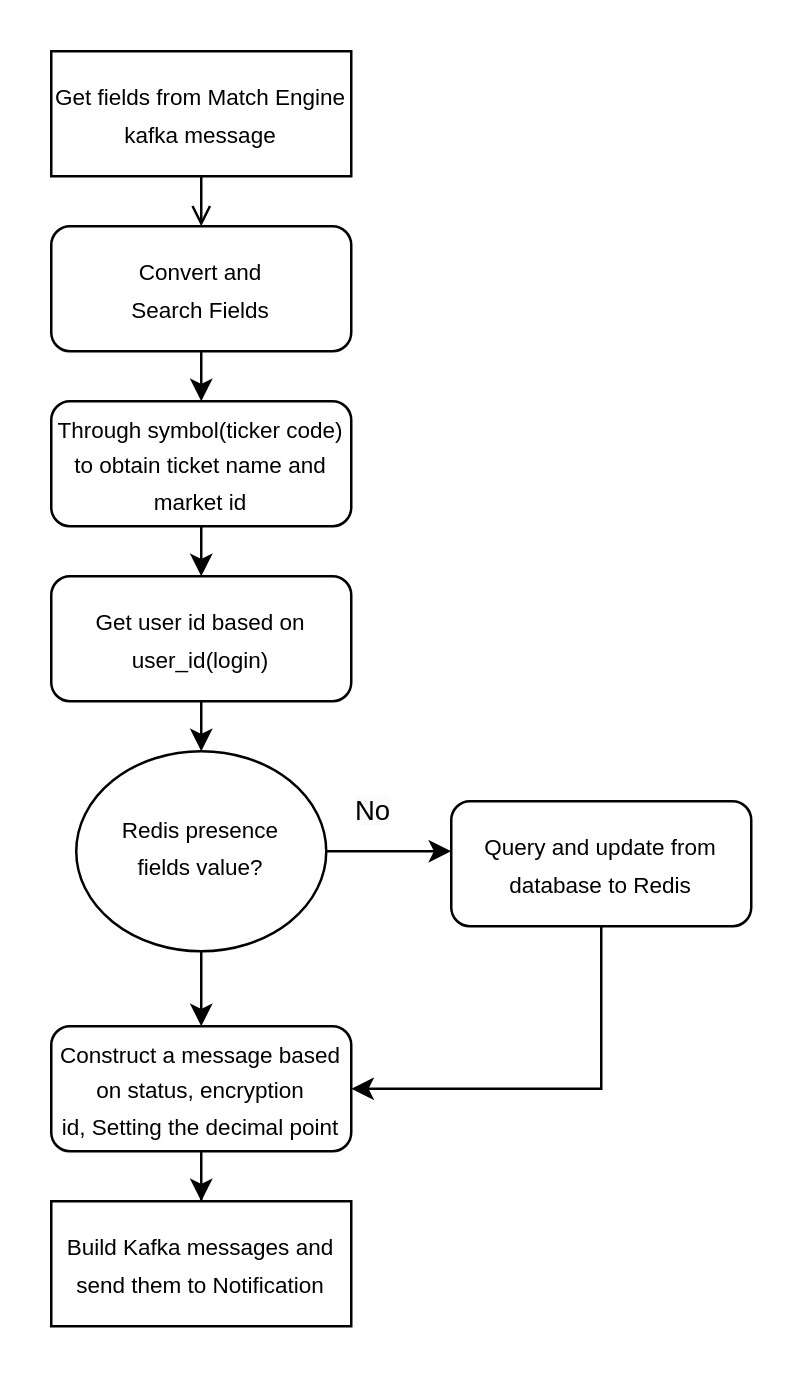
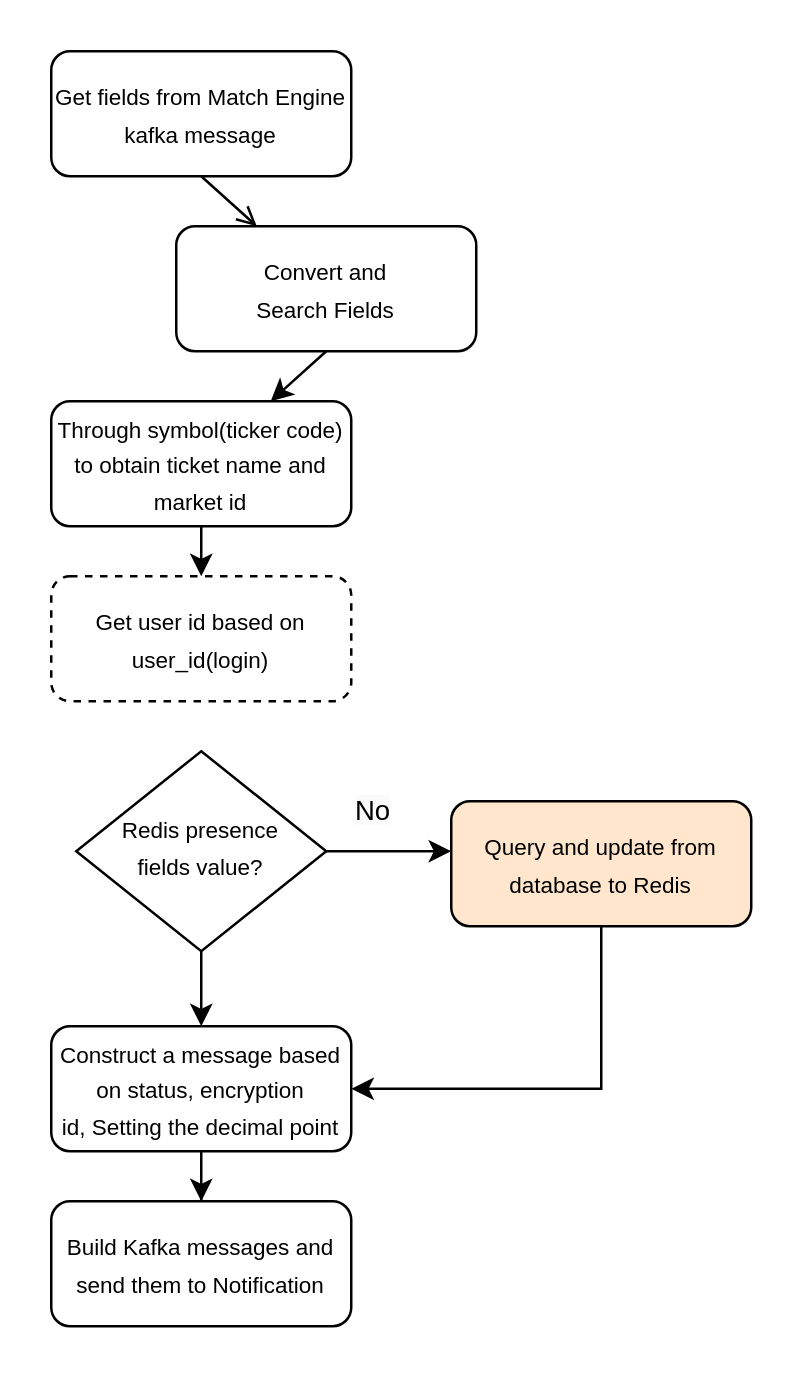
(201, 114) -> (201, 114)
(201, 289) -> (326, 289)
(201, 639) -> (201, 639)
(201, 718) -> none
(201, 851) -> (201, 851)
(601, 864) -> (601, 864)
(201, 1264) -> (201, 1264)
